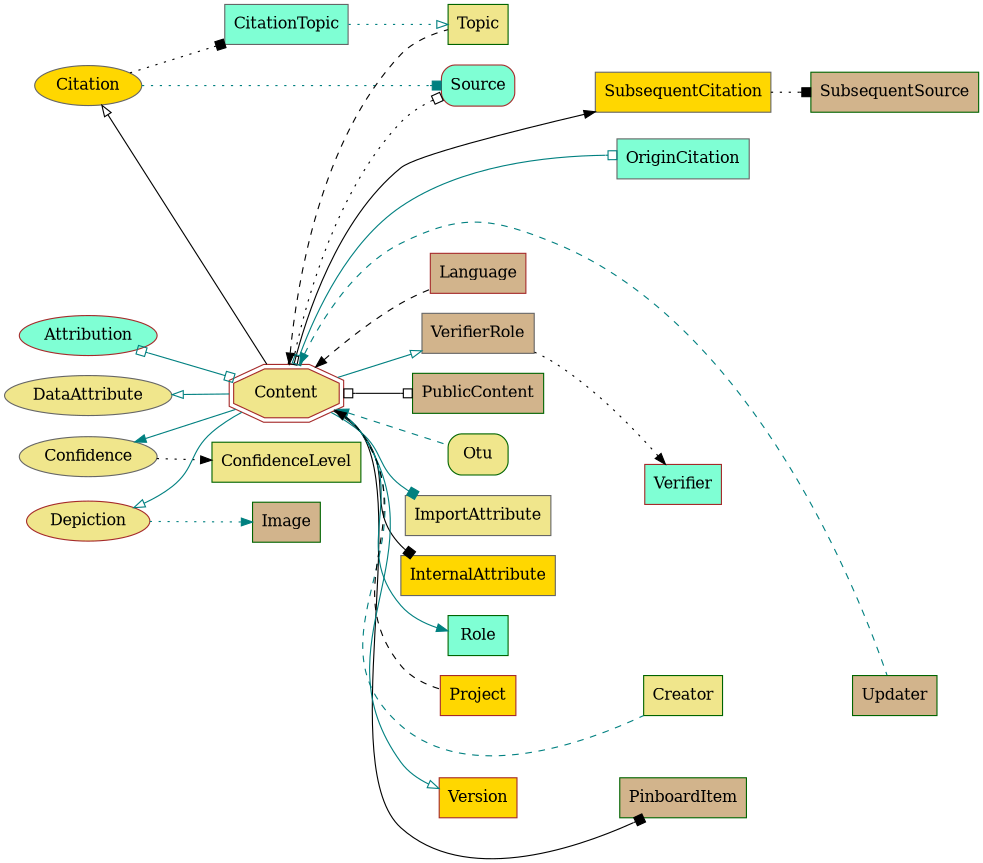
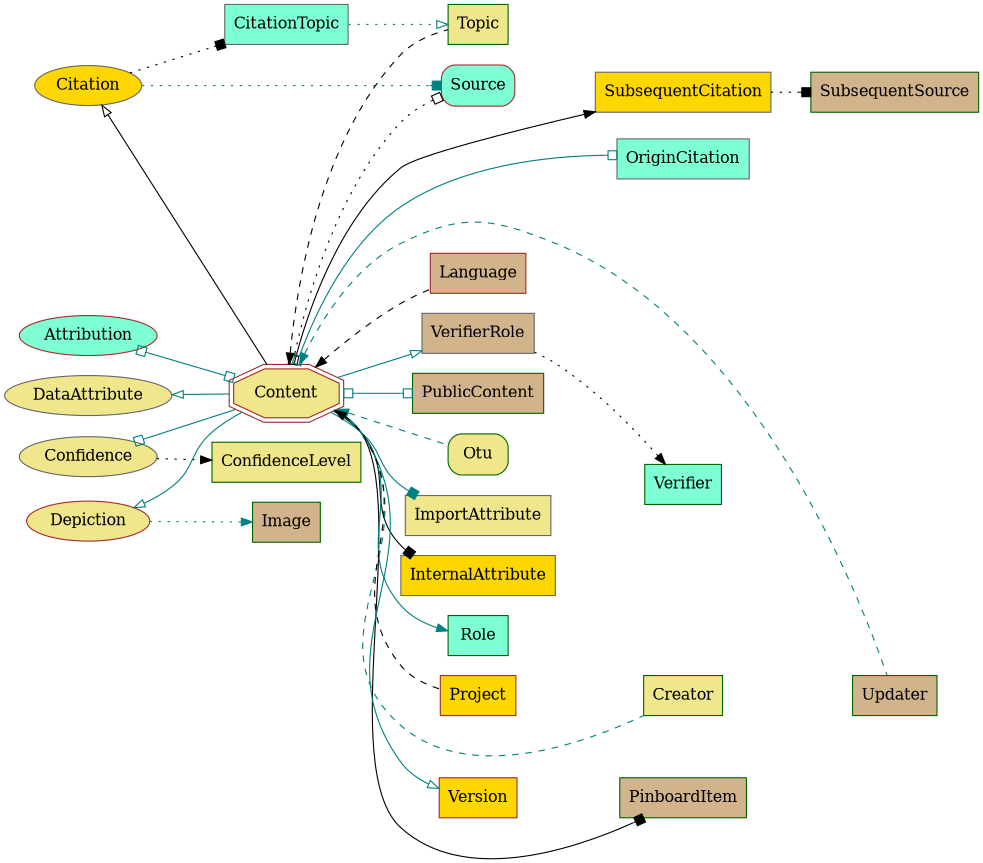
(378, 393) -> (378, 393)
(191, 424) -> (191, 424)
(683, 484) -> (683, 484)
